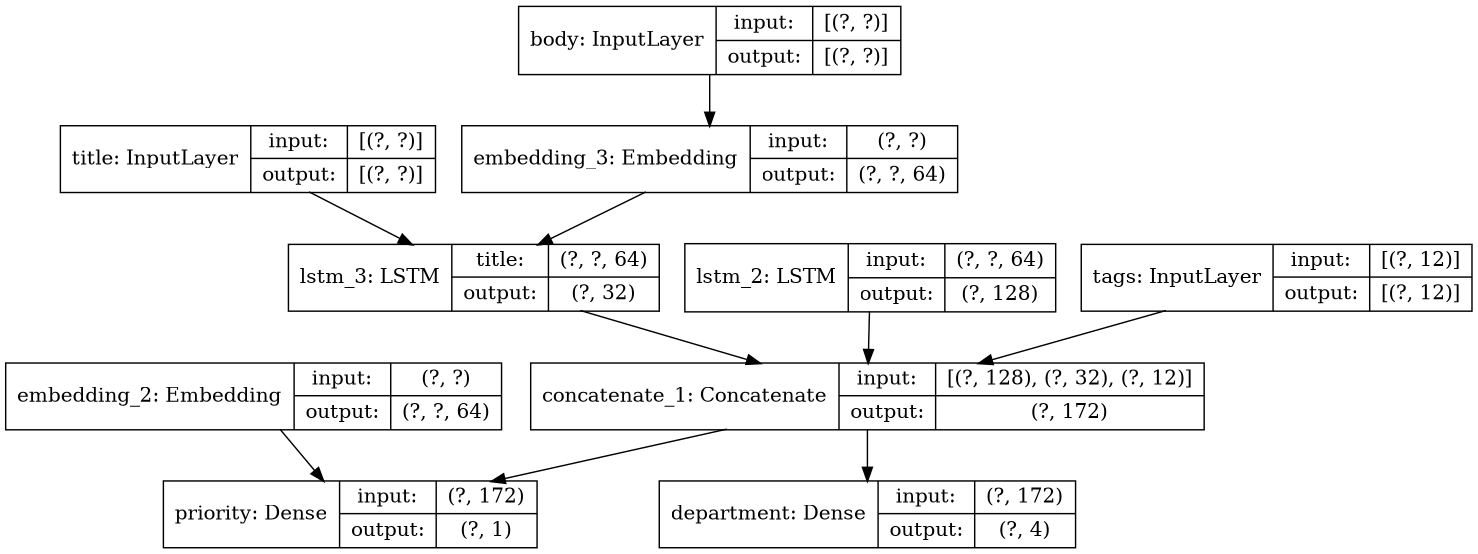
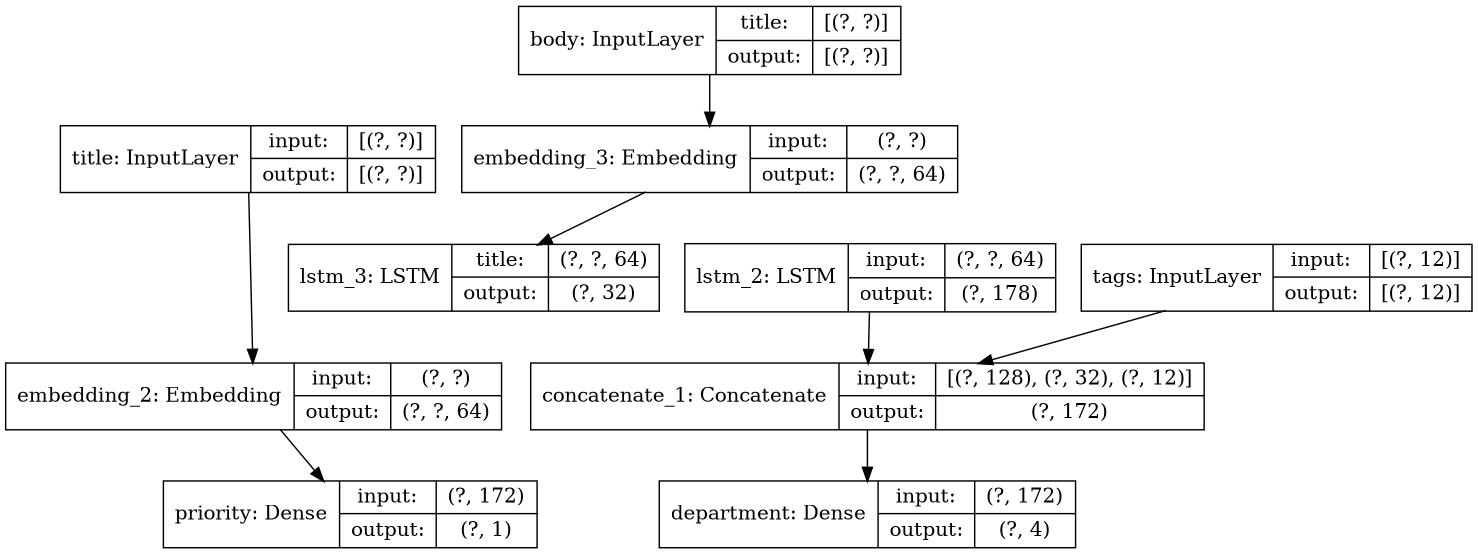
(764, 23) -> (764, 23)
(354, 215) -> (251, 270)
(1000, 294) -> (1000, 294)
(664, 335) -> none
(616, 454) -> none
